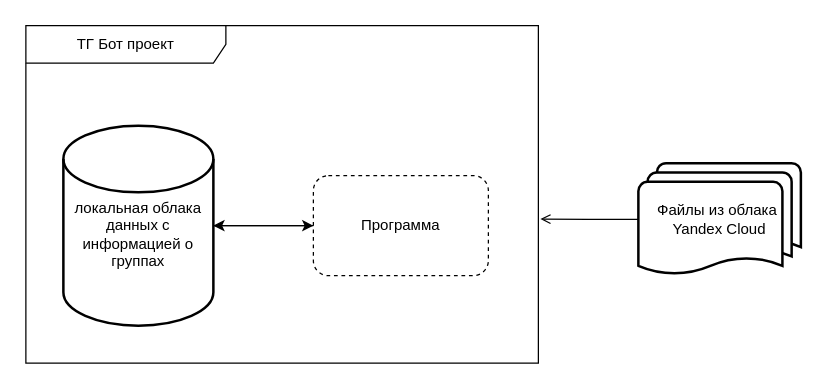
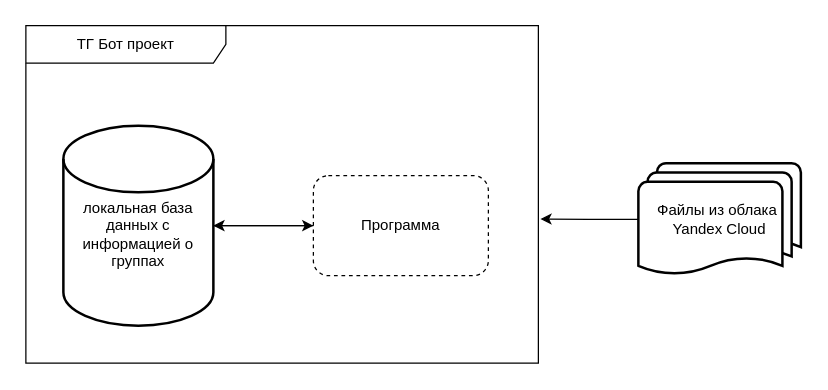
(547, 219) -> (550, 219)
(138, 226) -> (138, 226)
